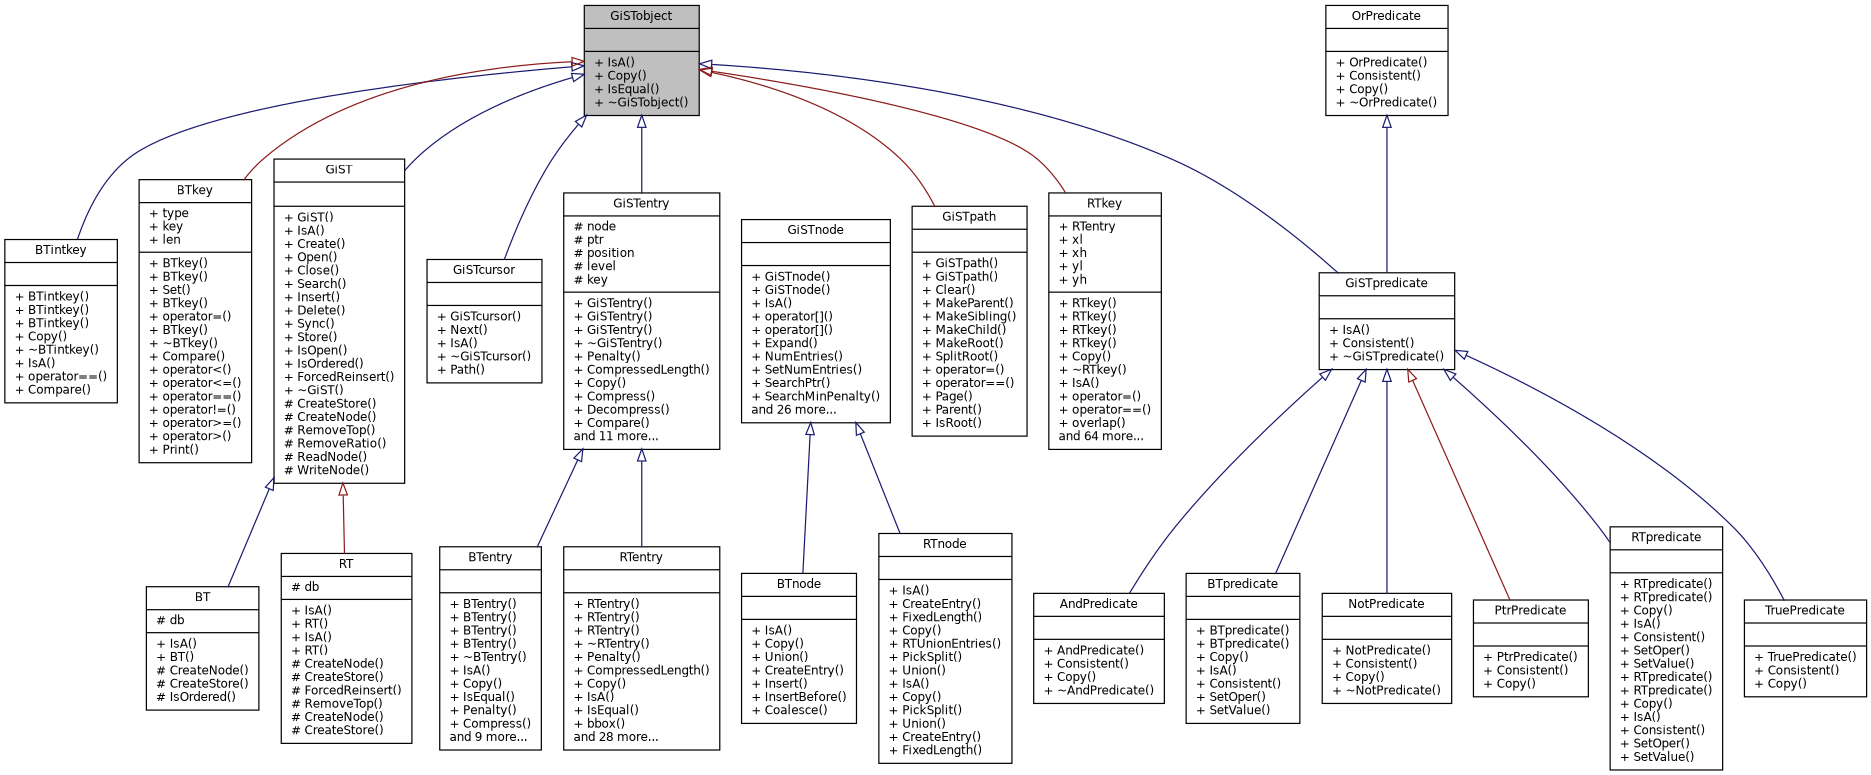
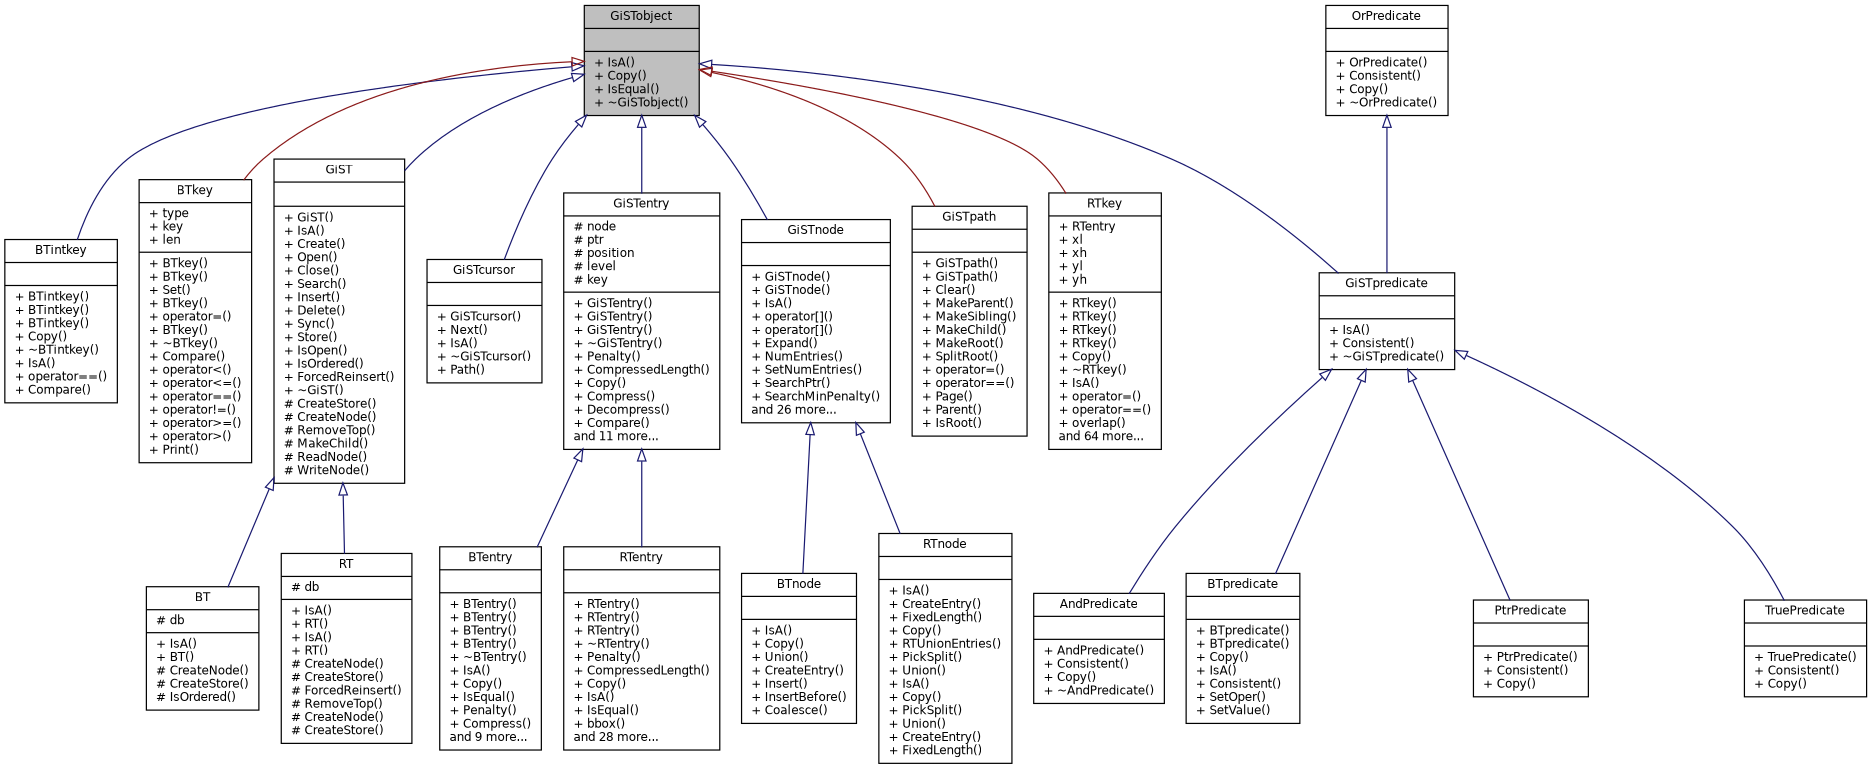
none -> (738, 170)
(335, 444) -> (326, 444)
(1461, 490) -> (1461, 490)
(344, 525) -> (344, 525)
(1387, 648) -> none
(1666, 648) -> none
